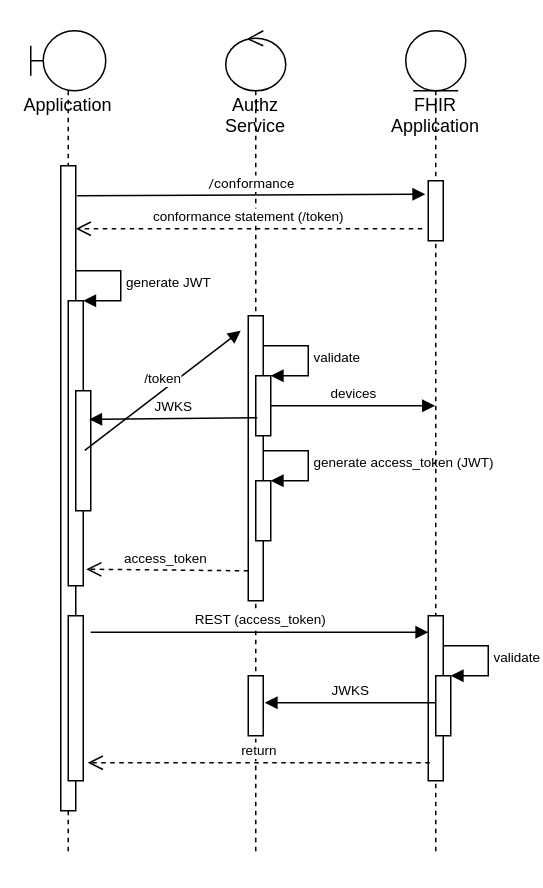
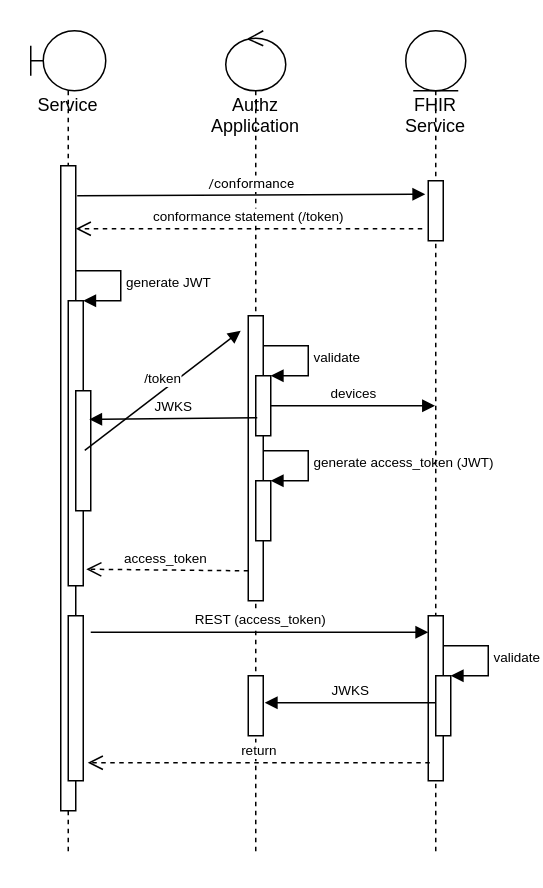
(68, 117) -> (68, 106)
(256, 128) -> (256, 128)
(436, 128) -> (436, 117)
